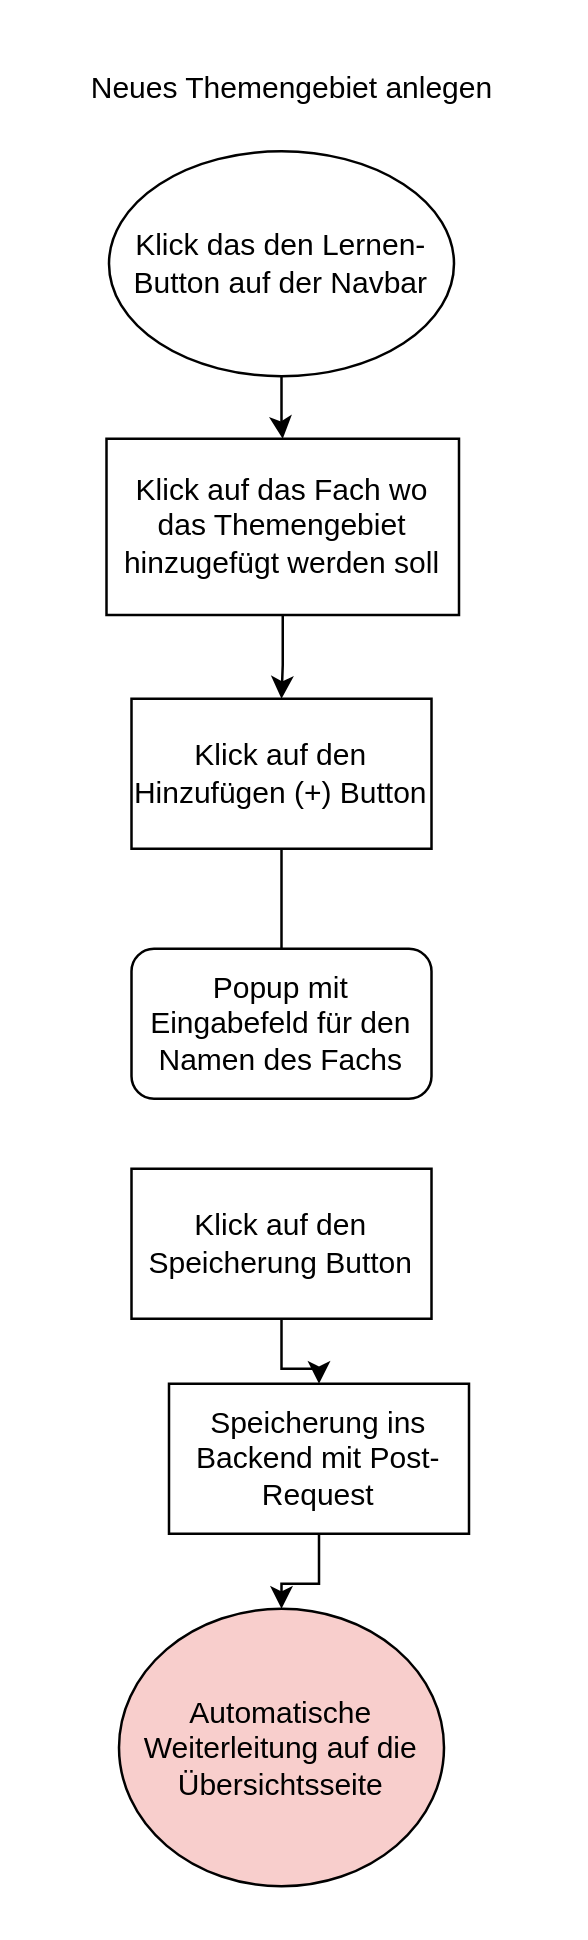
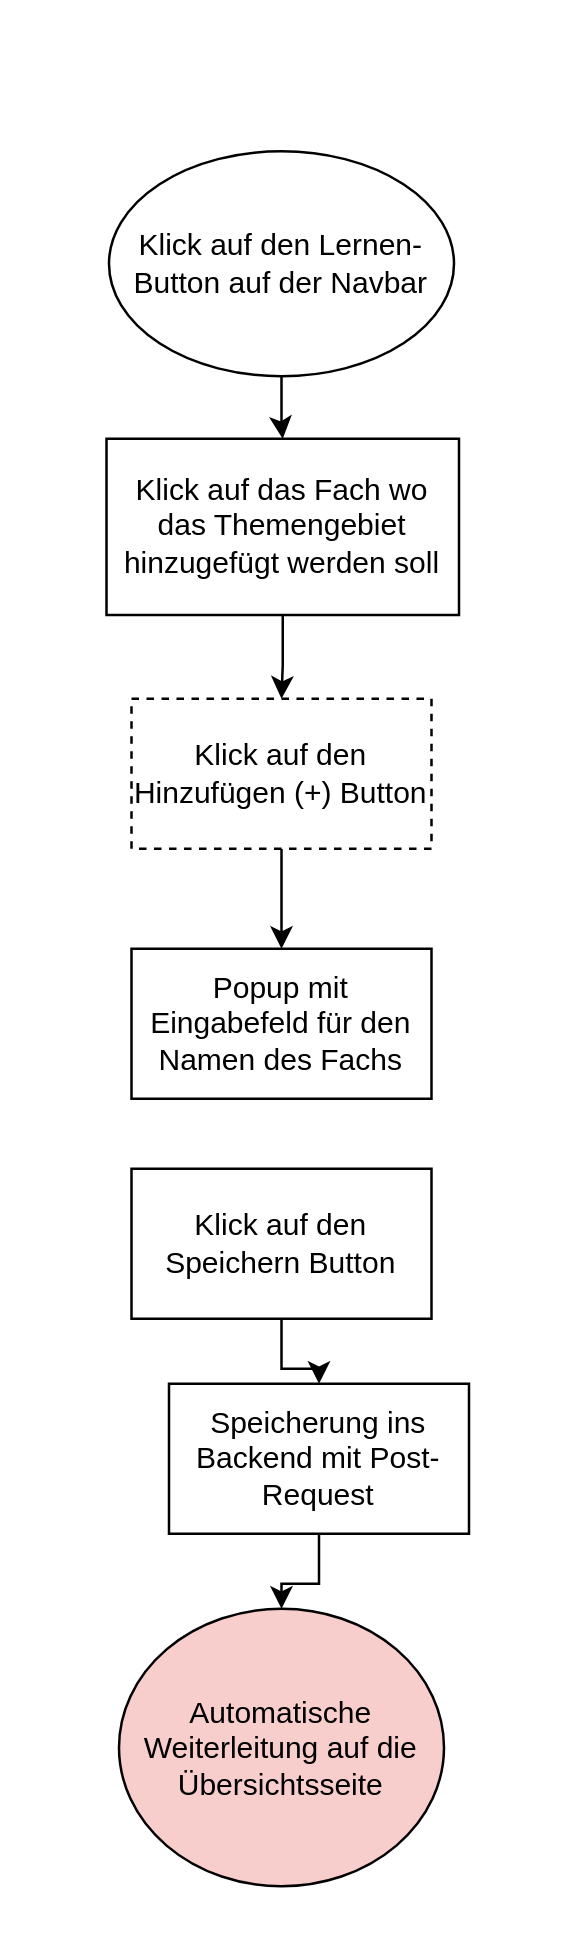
(293, 89) -> none
(281, 264) -> (281, 264)
(281, 774) -> (281, 774)
(281, 937) -> (281, 930)
(281, 1024) -> (281, 1024)
(281, 1244) -> (281, 1244)
